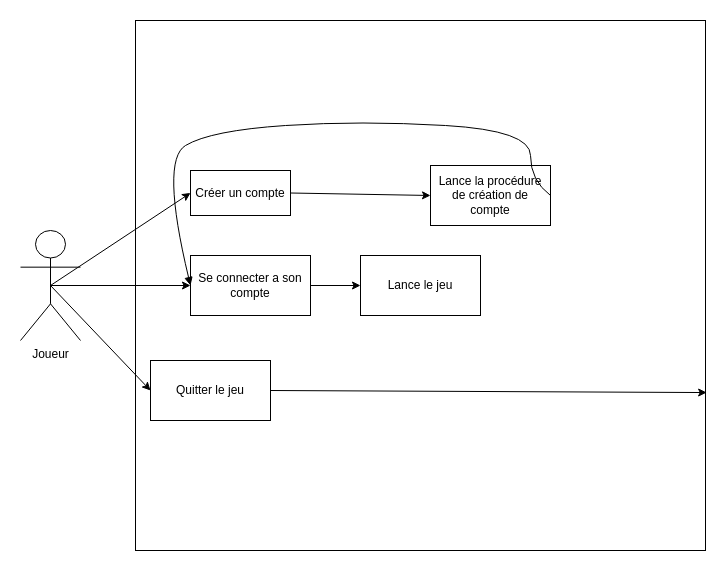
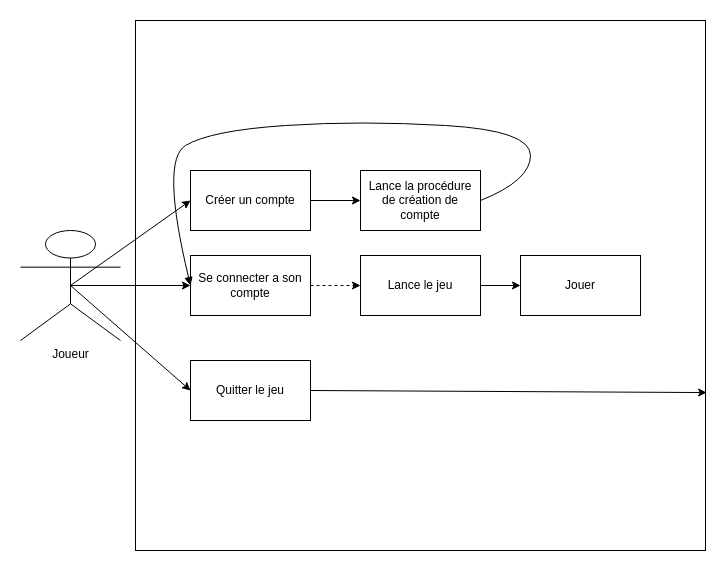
(241, 193) -> (251, 201)
(491, 196) -> (421, 201)
(51, 286) -> (71, 286)
(333, 286) -> (333, 286)
none -> (497, 286)
none -> (581, 286)
(211, 391) -> (251, 391)
